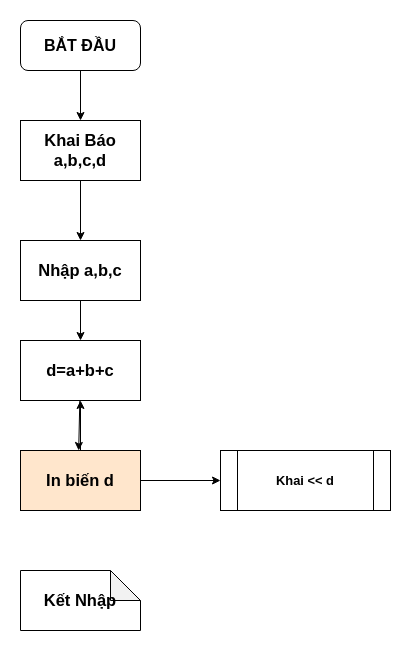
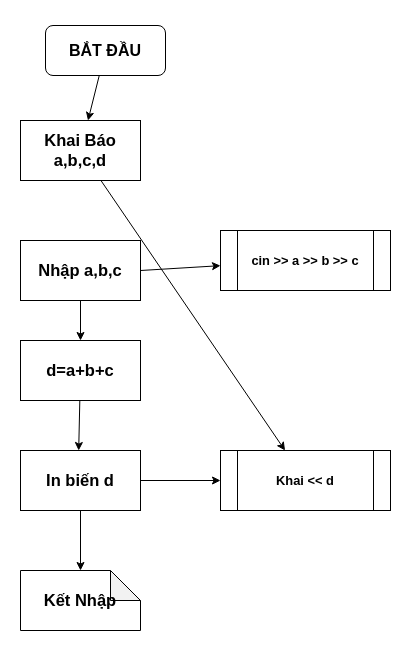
(81, 46) -> (106, 51)
(81, 207) -> (191, 313)
none -> (306, 261)
none -> (177, 268)
(81, 436) -> (81, 537)
(81, 481) -> (81, 481)
